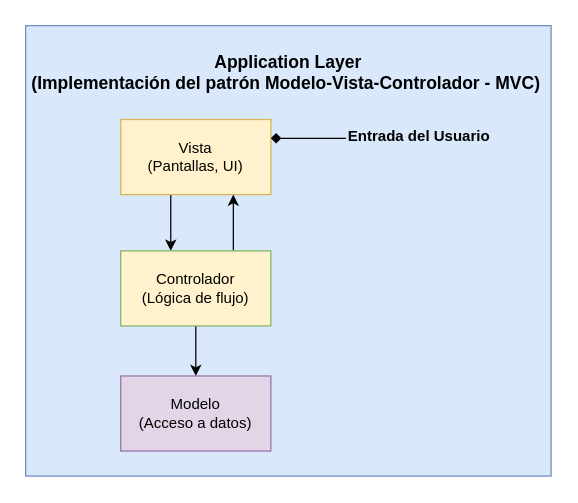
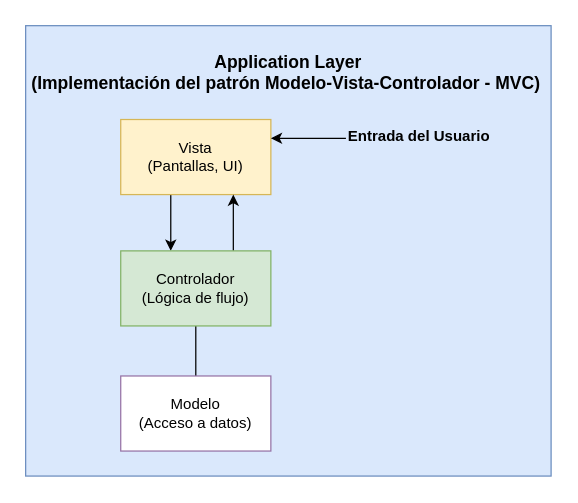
(281, 138) -> (281, 138)
(196, 288) -> (196, 288)
(196, 366) -> (196, 369)
(196, 413) -> (196, 413)
